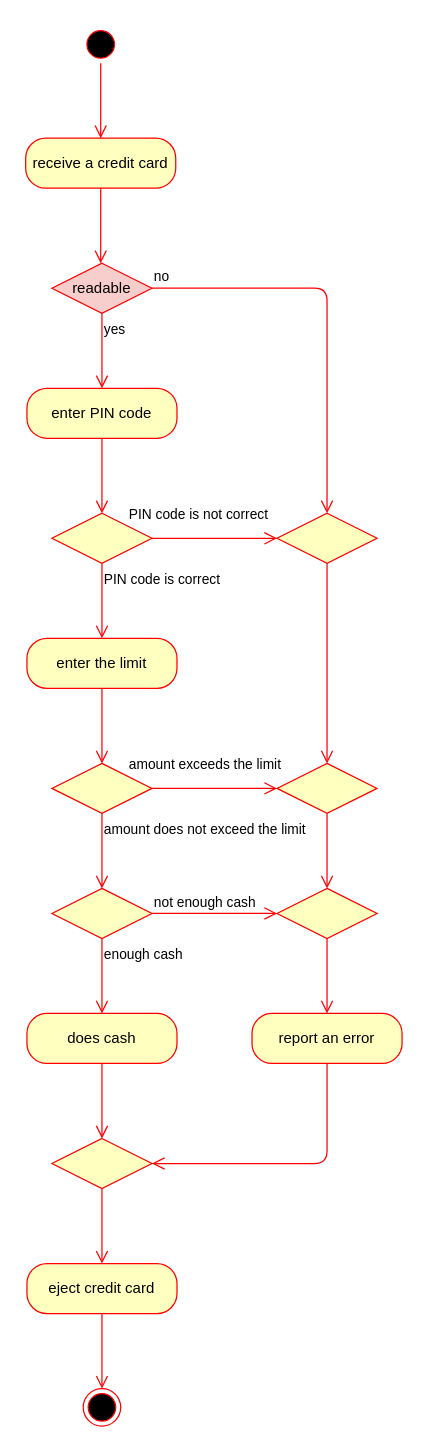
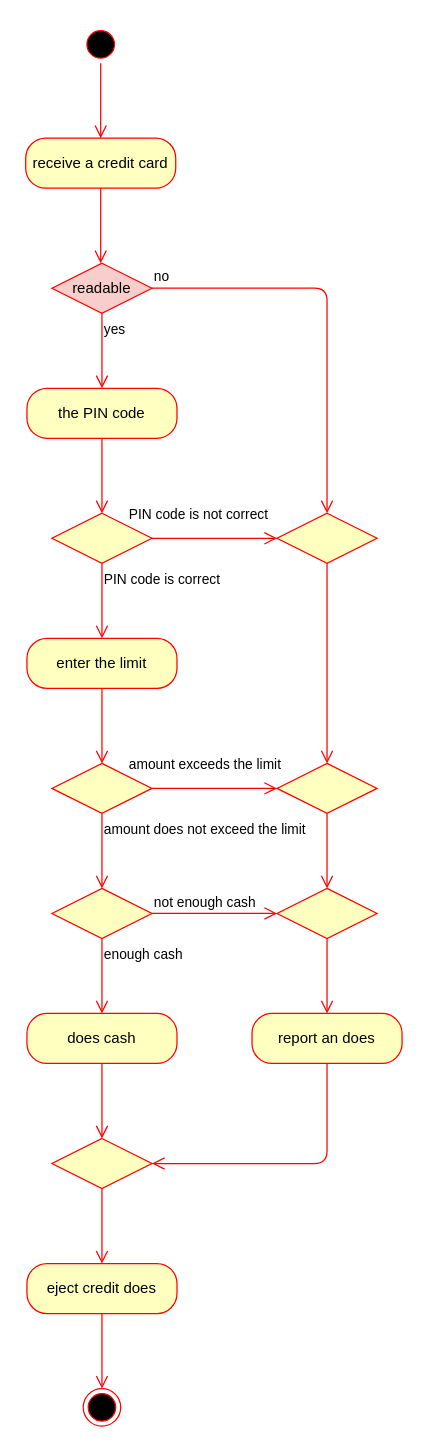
(102, 413) -> (102, 413)
(327, 1038) -> (327, 1038)
(102, 1288) -> (102, 1288)
